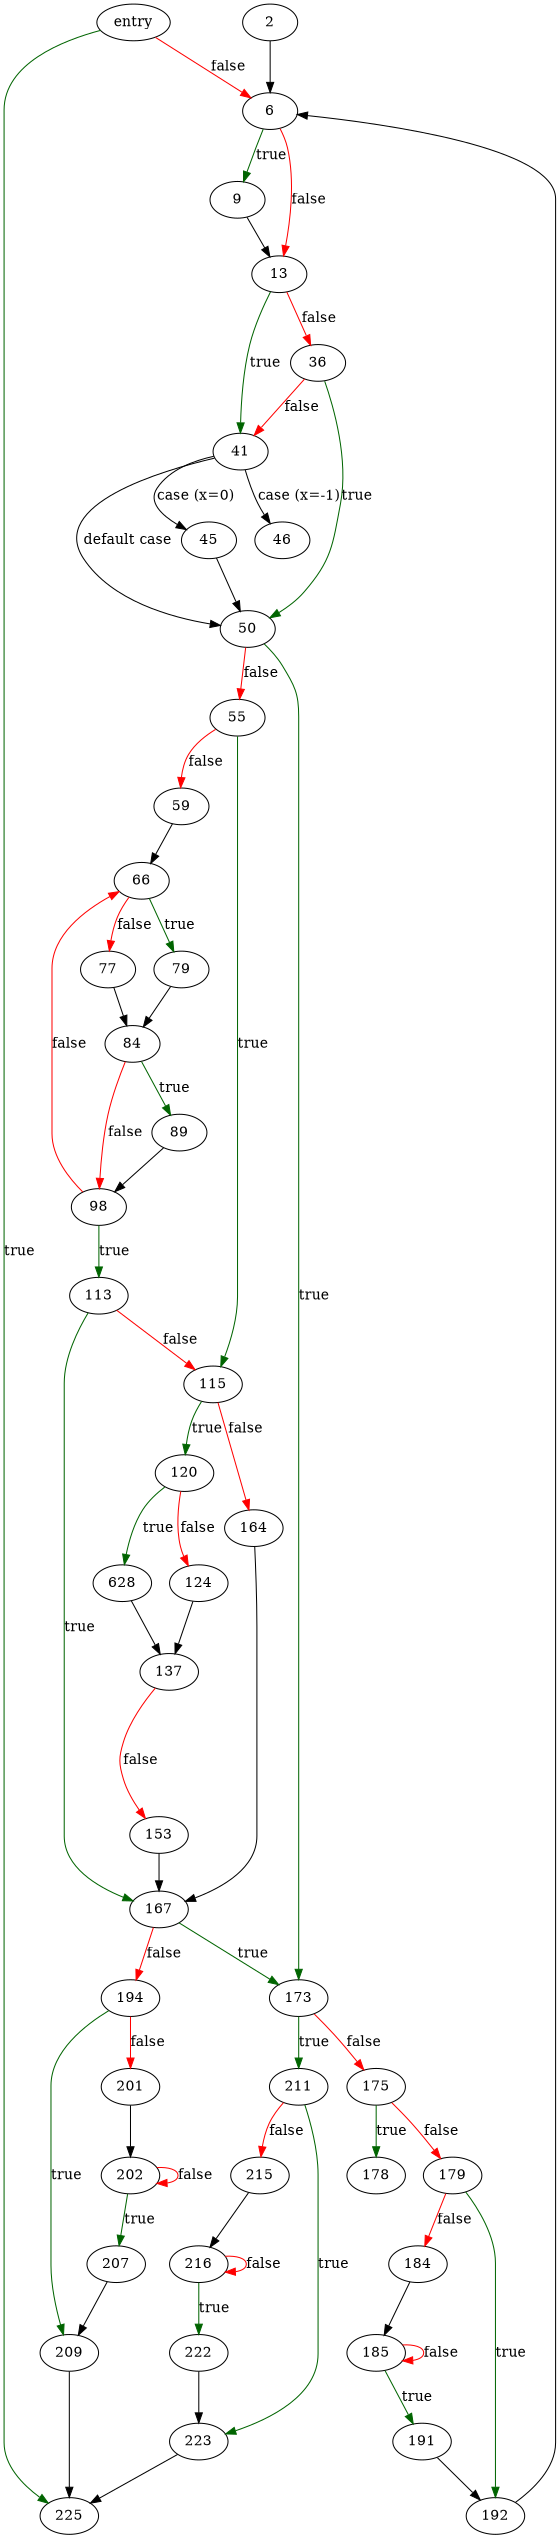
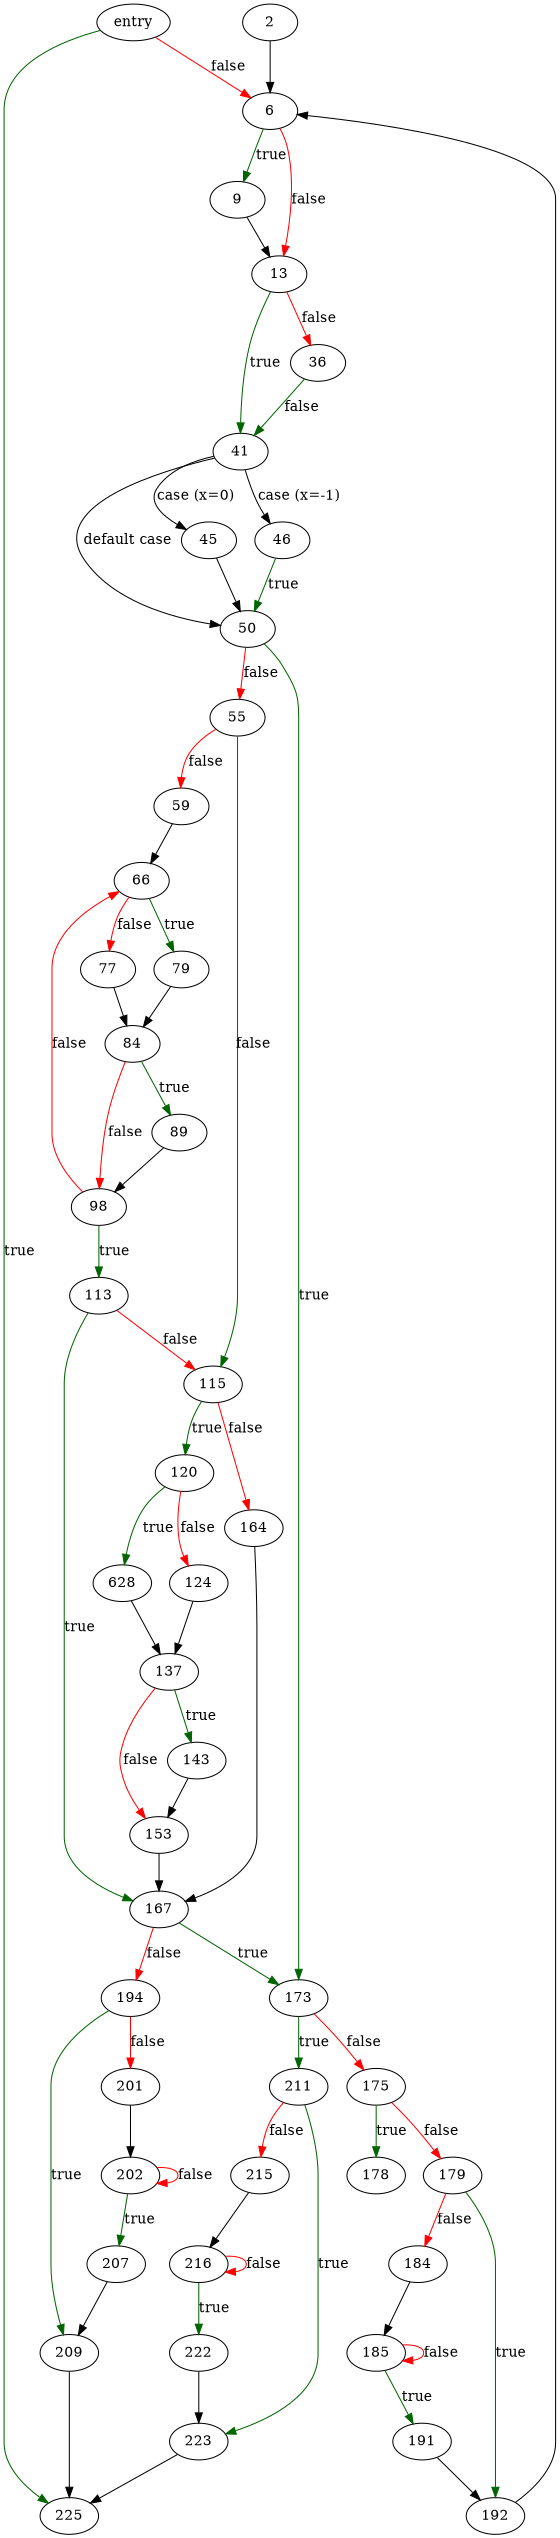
(283, 403) -> (283, 403)
(340, 506) -> (267, 580)
(253, 1044) -> (253, 1044)
none -> (197, 1761)
